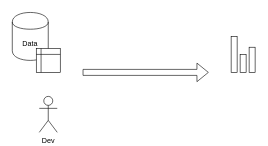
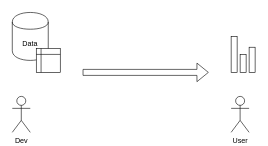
(48, 114) -> (21, 114)
none -> (240, 114)
